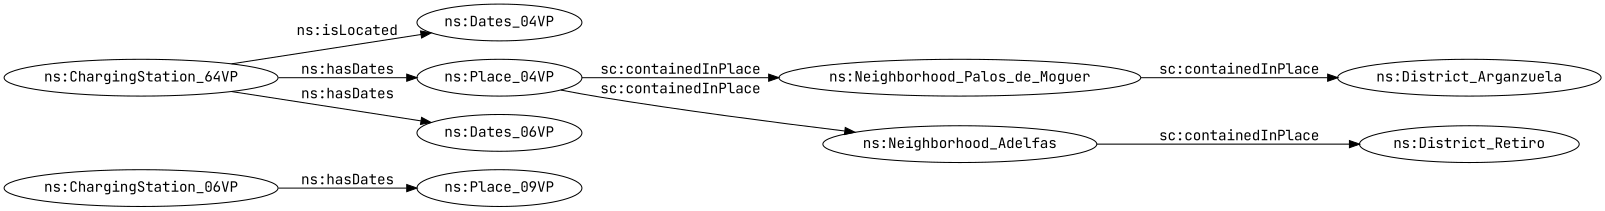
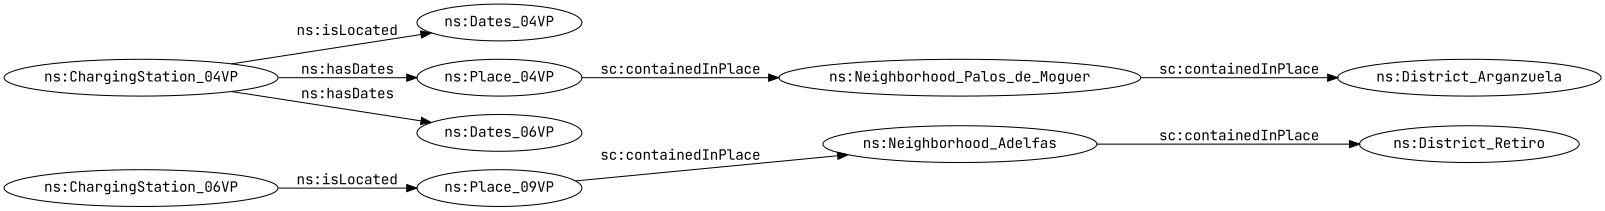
(141, 78) -> (141, 78)
(702, 112) -> (706, 168)
(348, 180) -> (348, 180)
